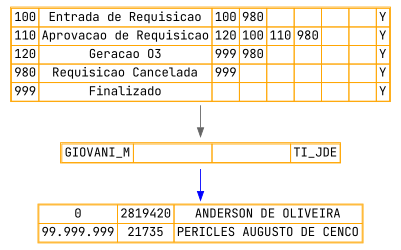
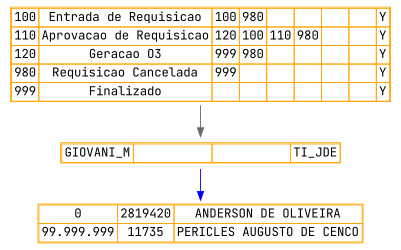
(146, 232) -> (146, 232)
